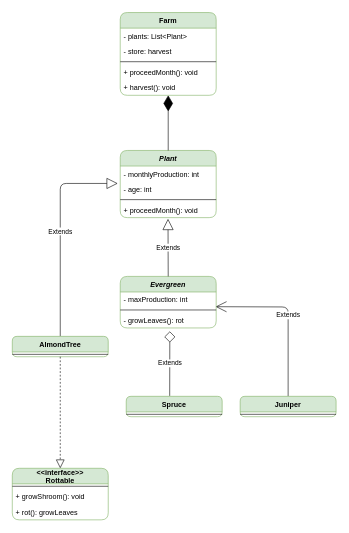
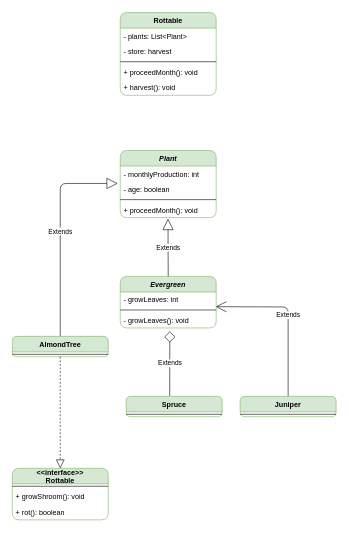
(168, 20) -> (168, 20)
(168, 112) -> none
(140, 190) -> (148, 190)
(159, 300) -> (154, 300)
(159, 320) -> (160, 320)
(51, 512) -> (44, 512)
